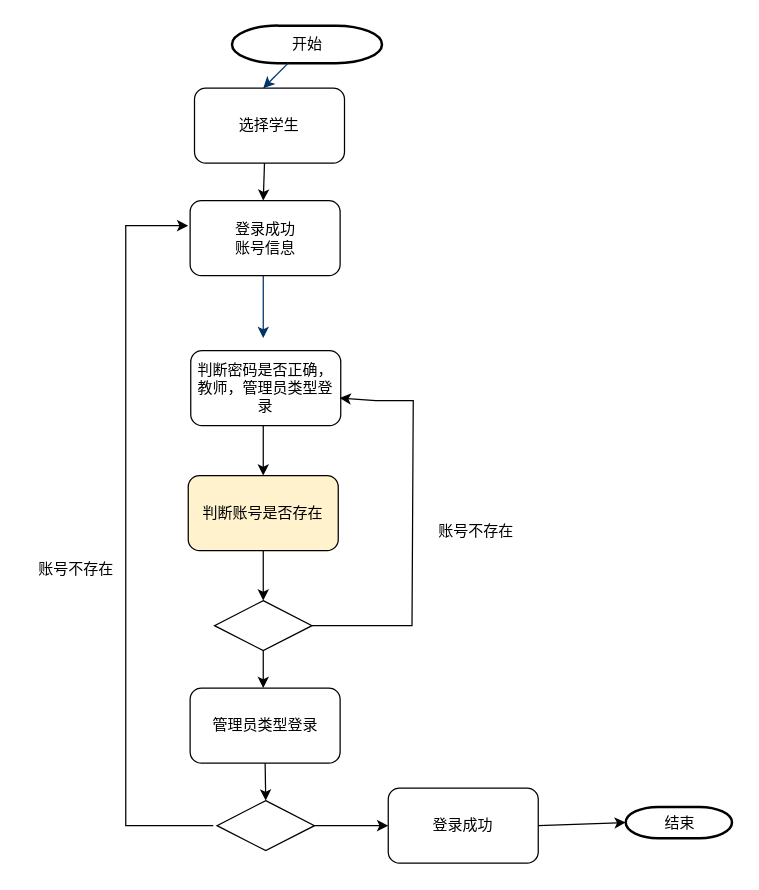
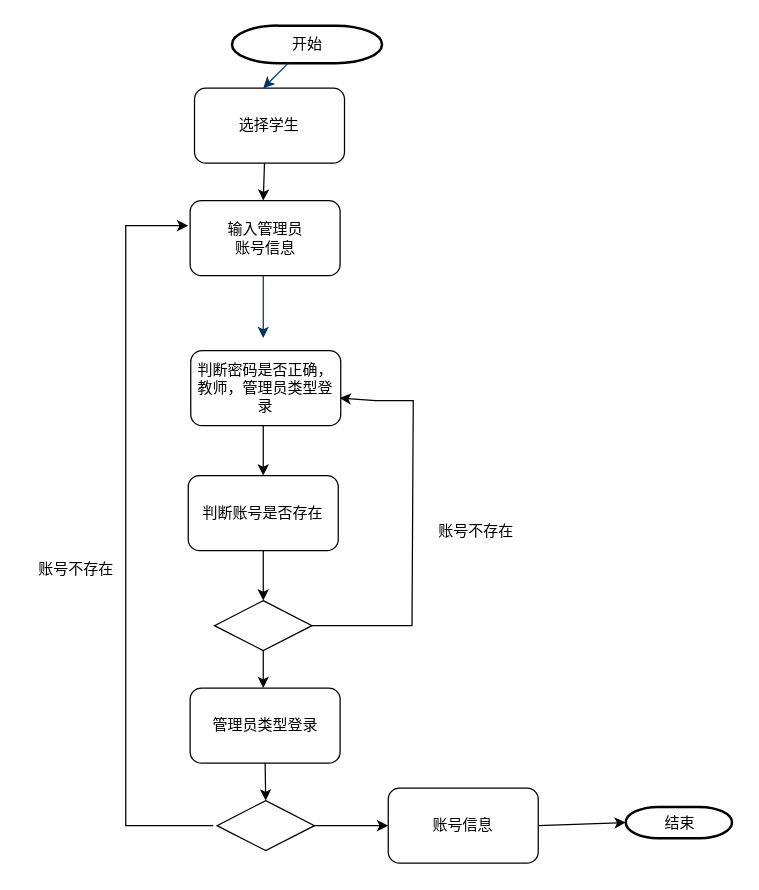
(266, 238) -> (266, 238)
(263, 513) -> (263, 513)
(463, 826) -> (463, 826)
